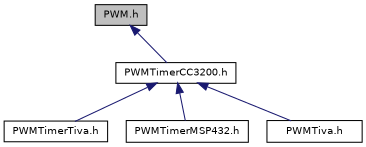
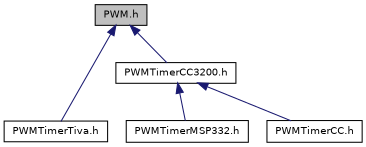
(111, 104) -> (86, 78)
(187, 131) -> (187, 131)
(315, 131) -> (315, 131)
